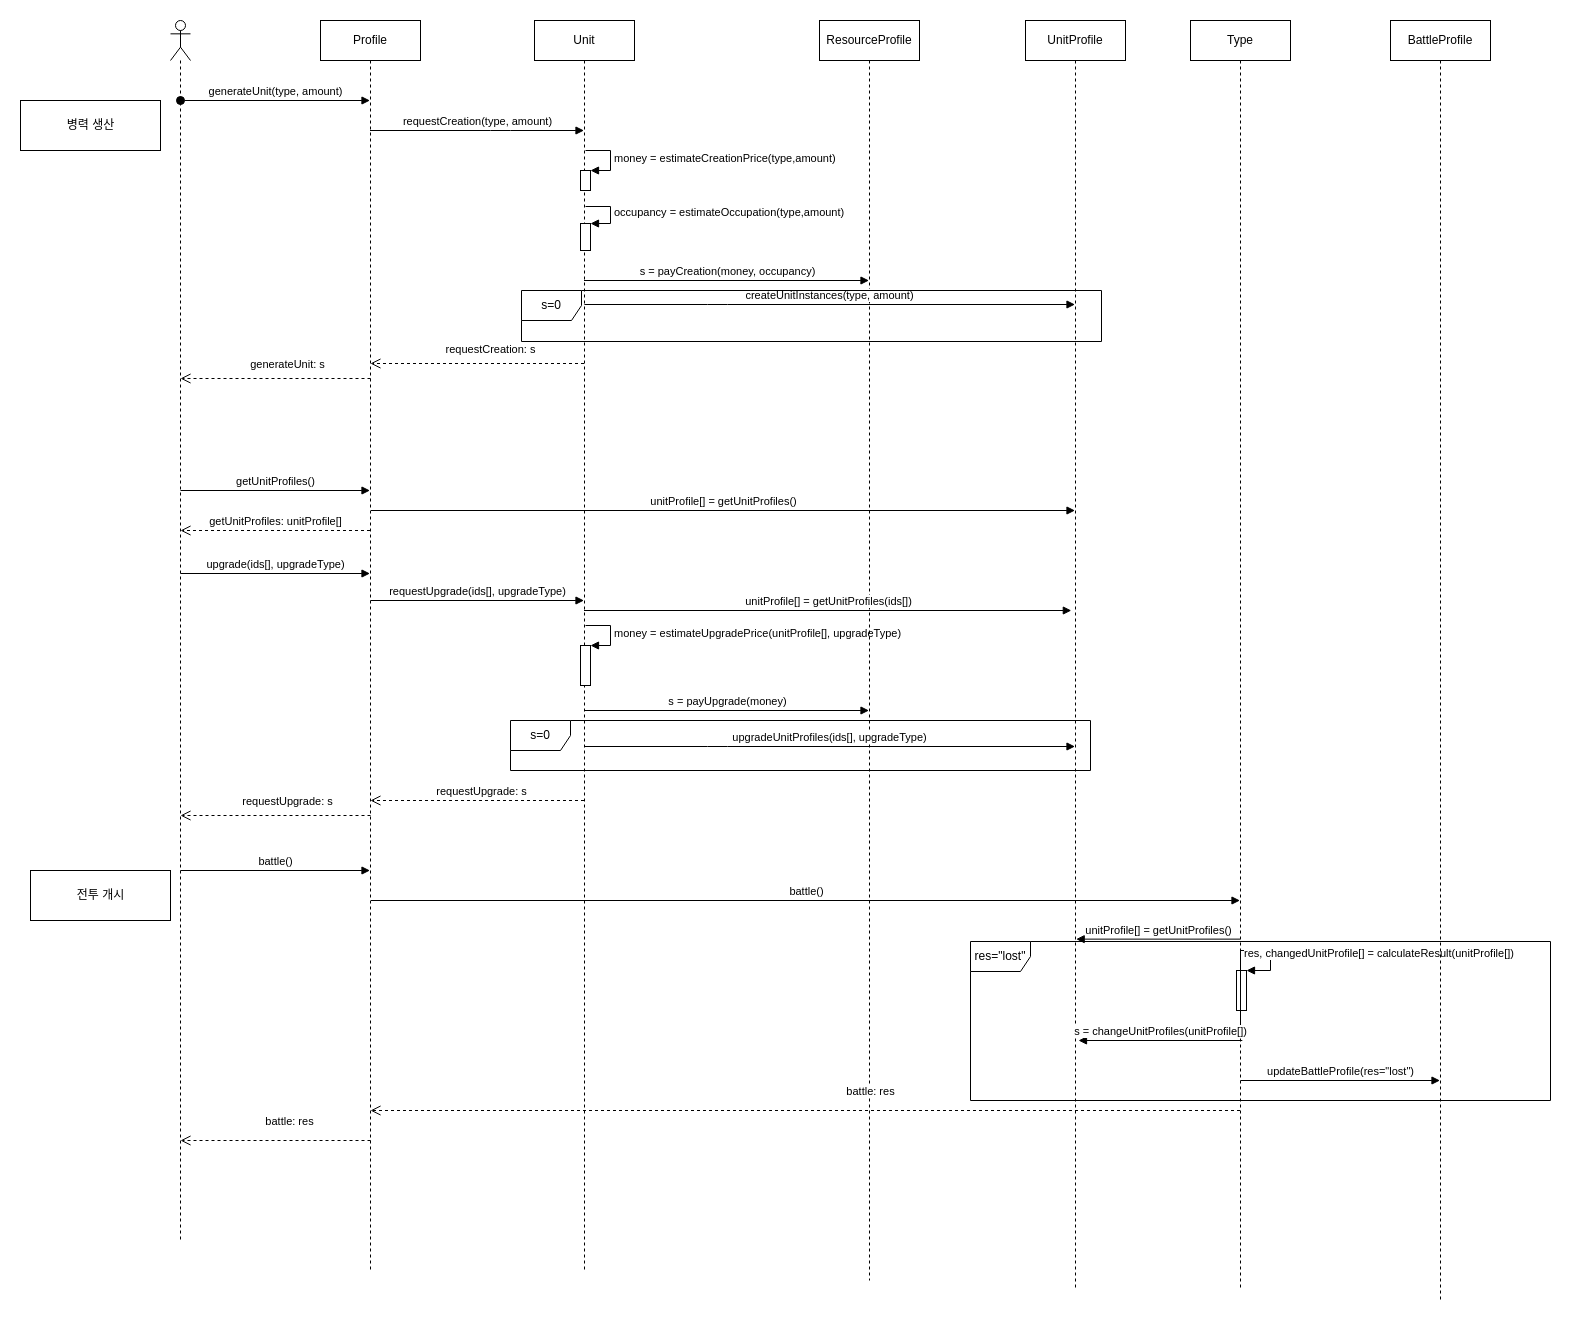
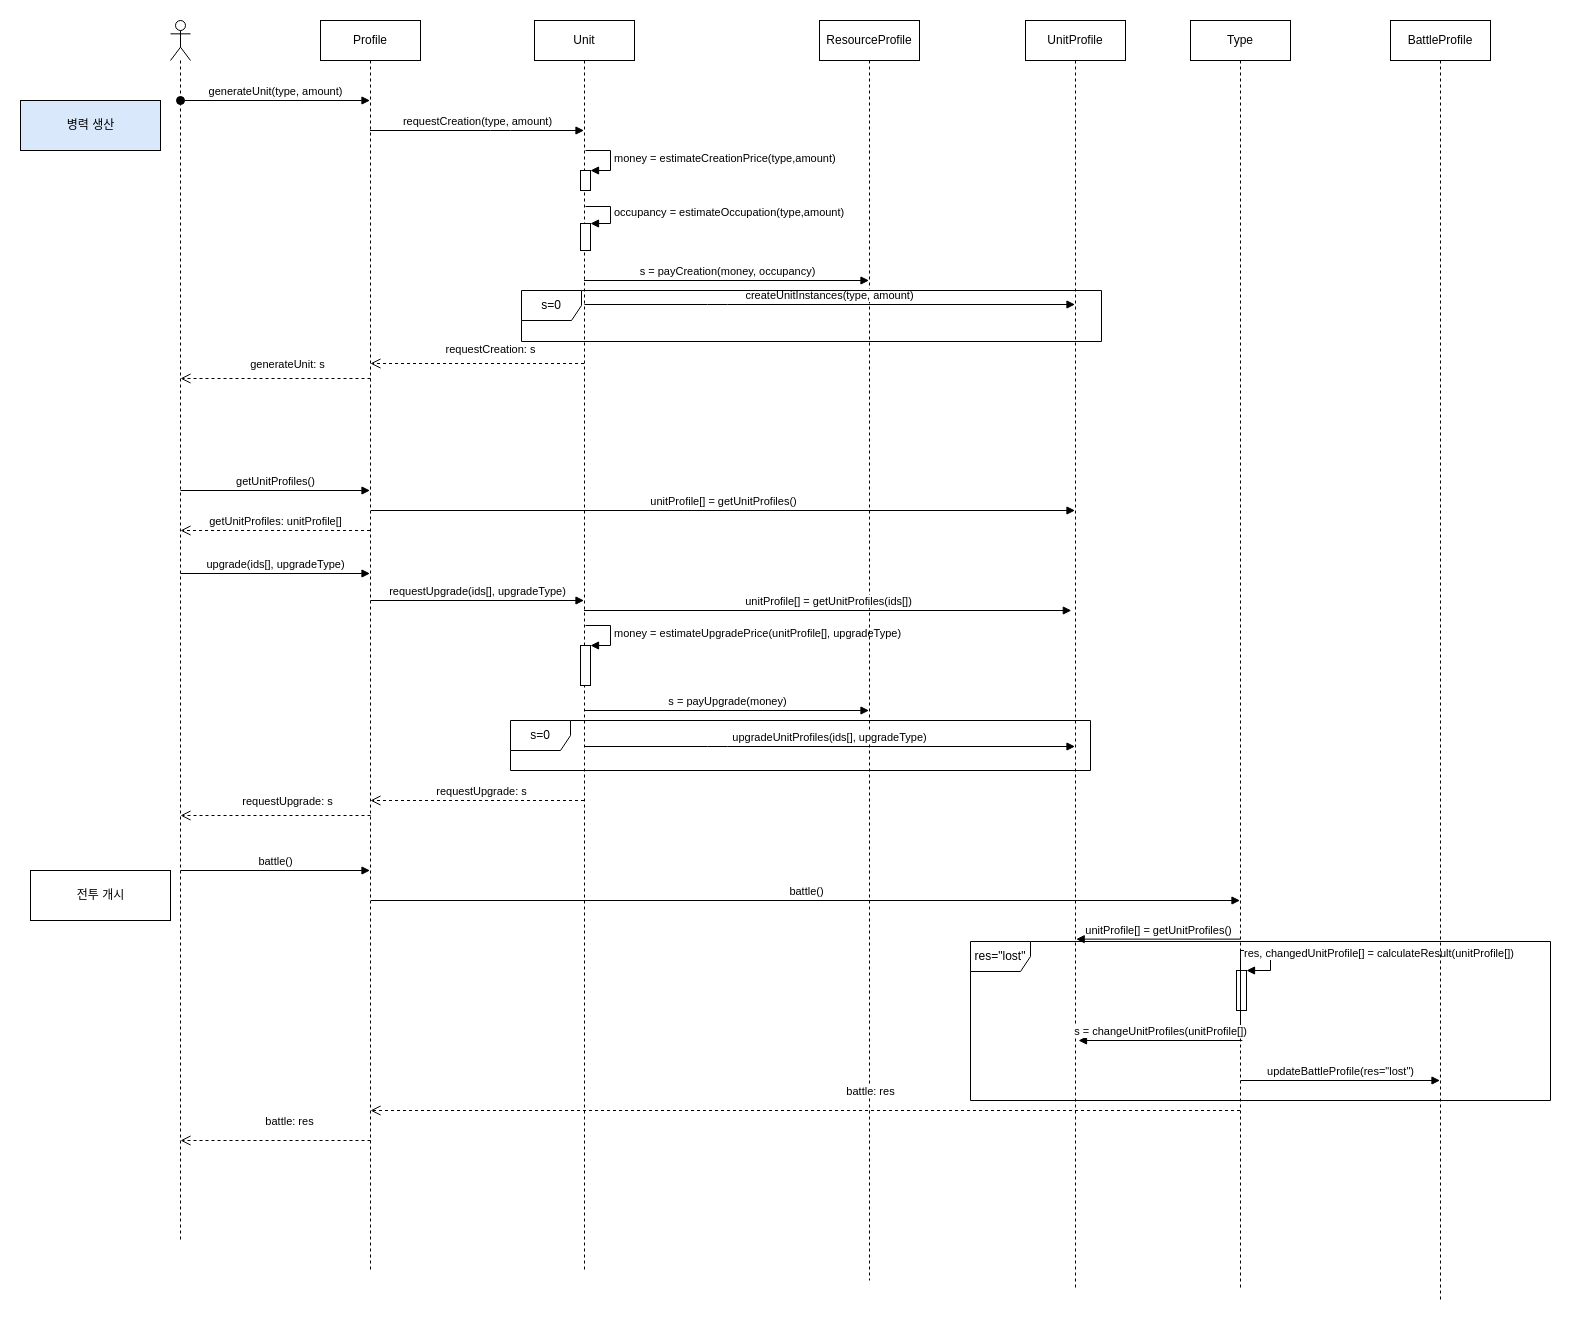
(91, 126) -> (91, 126)
